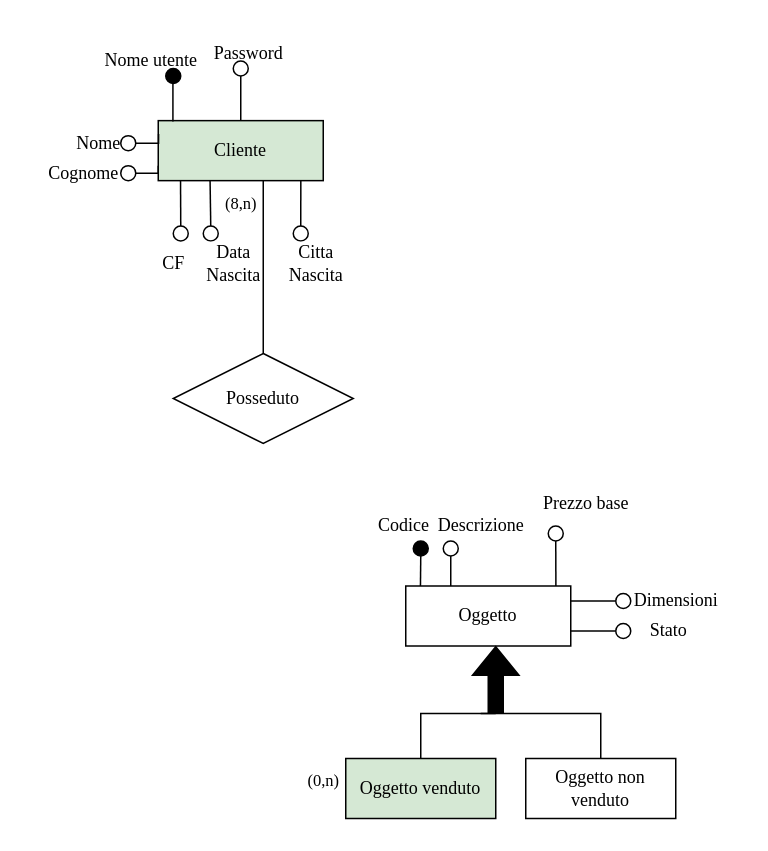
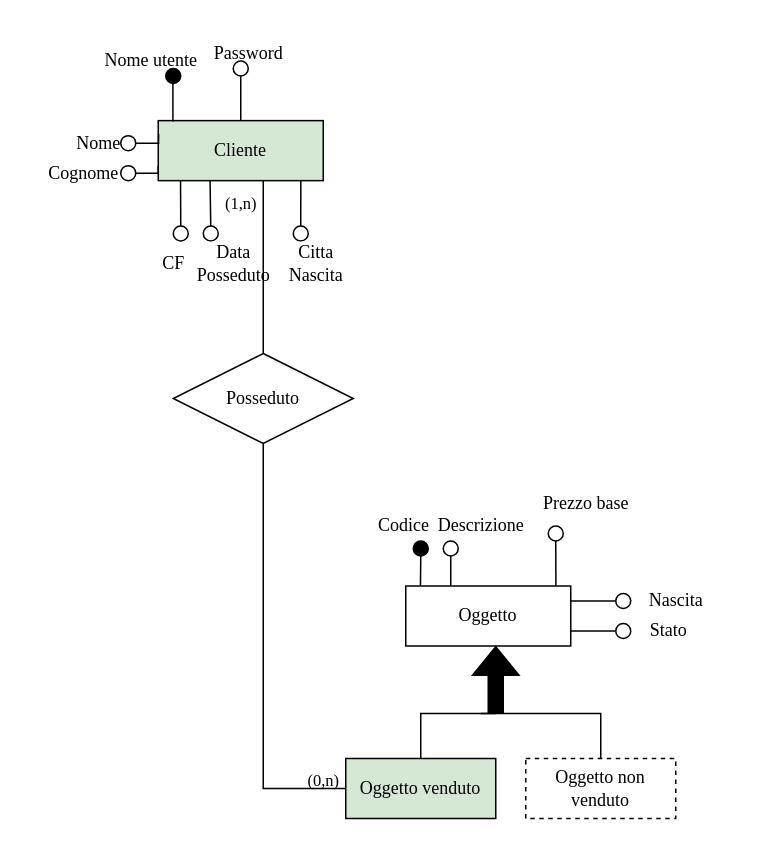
(242, 203) -> (242, 203)
(234, 263) -> (234, 263)
(677, 601) -> (677, 601)
none -> (263, 656)
(601, 788) -> (601, 788)
